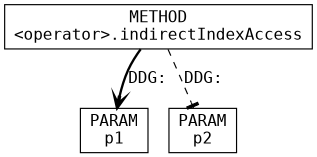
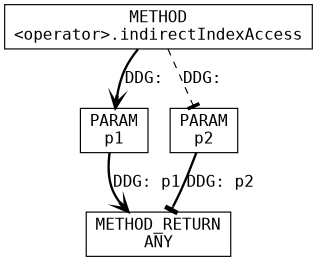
none -> (158, 234)
